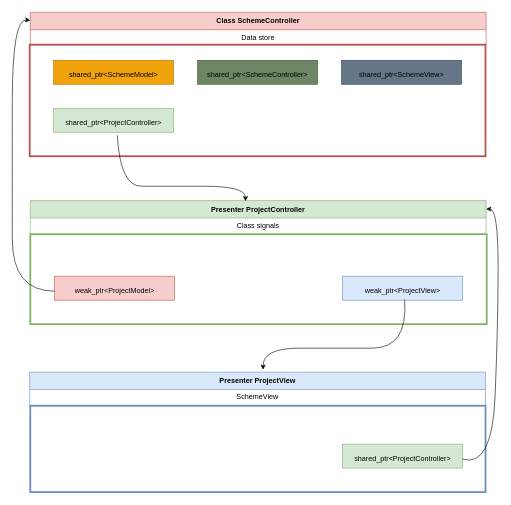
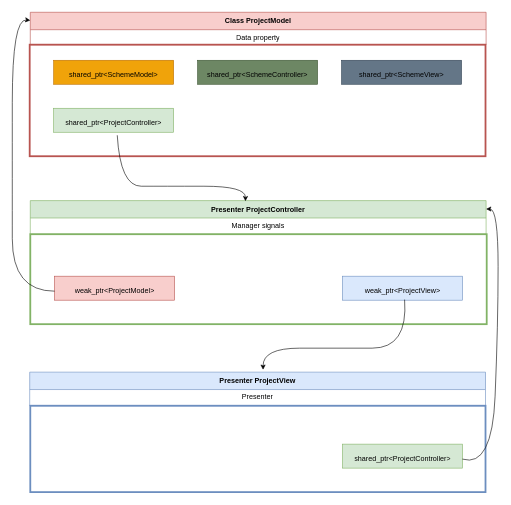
(258, 21) -> (258, 21)
(258, 38) -> (258, 38)
(258, 226) -> (258, 226)
(258, 398) -> (258, 398)
